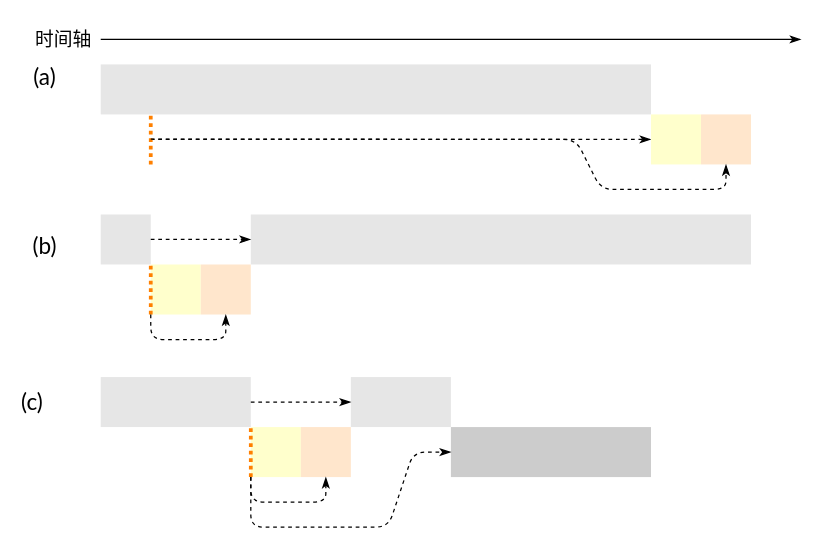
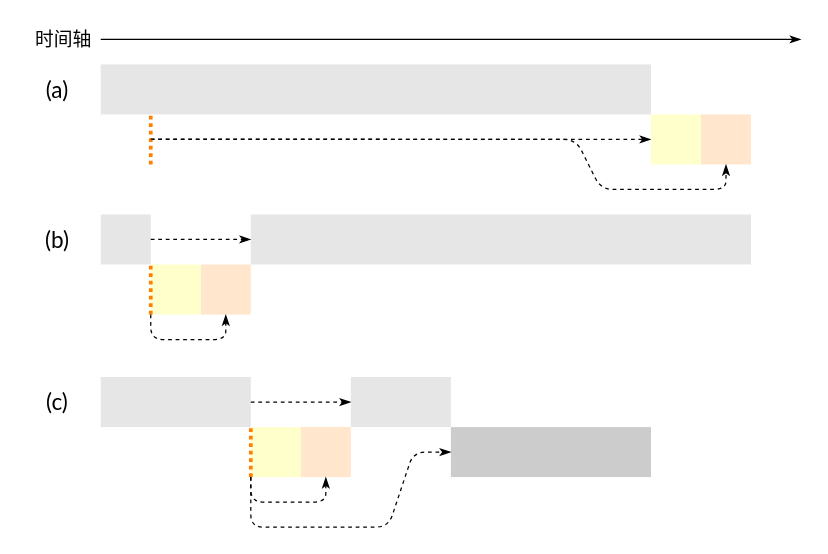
(44, 77) -> (57, 89)
(44, 246) -> (57, 239)
(32, 402) -> (57, 402)
